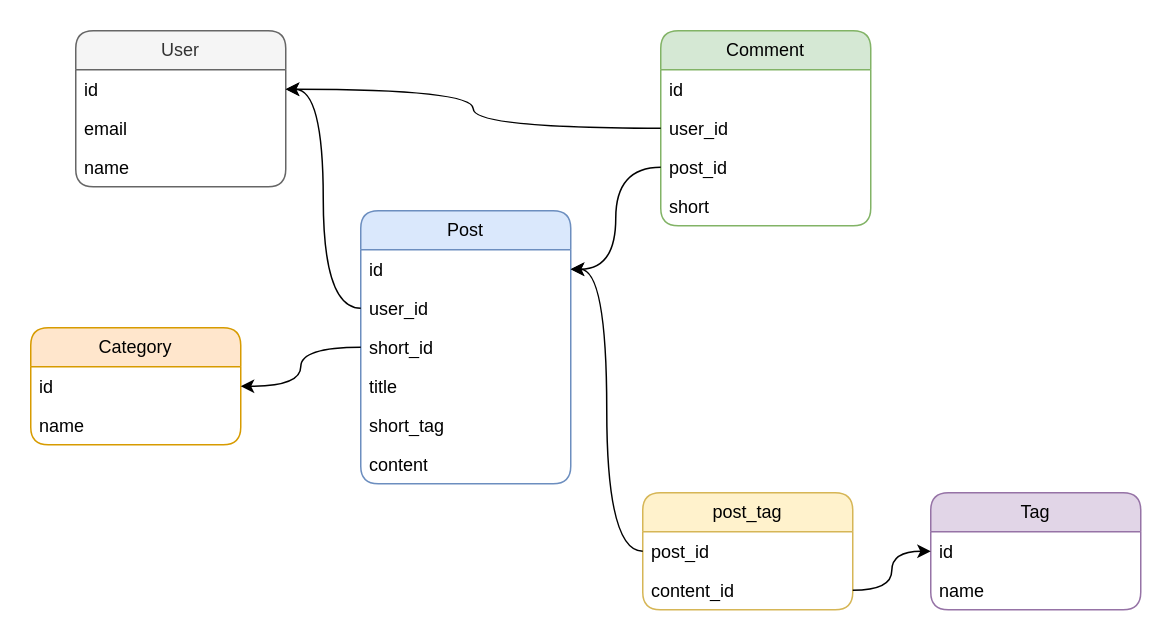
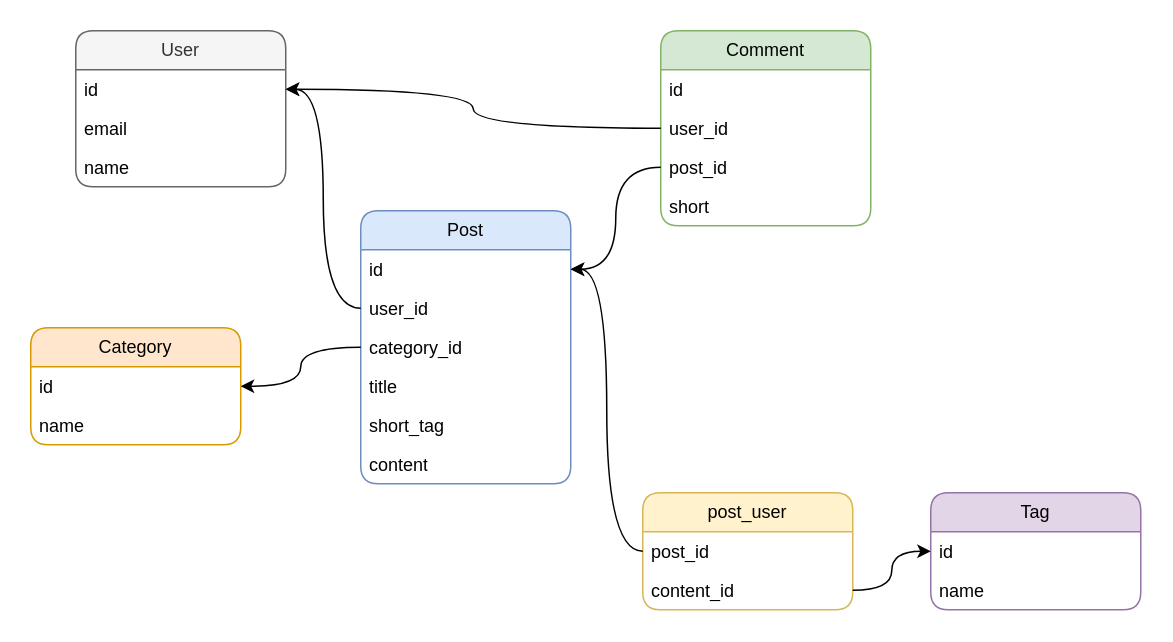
(408, 349) -> (423, 349)
(748, 512) -> (748, 512)
